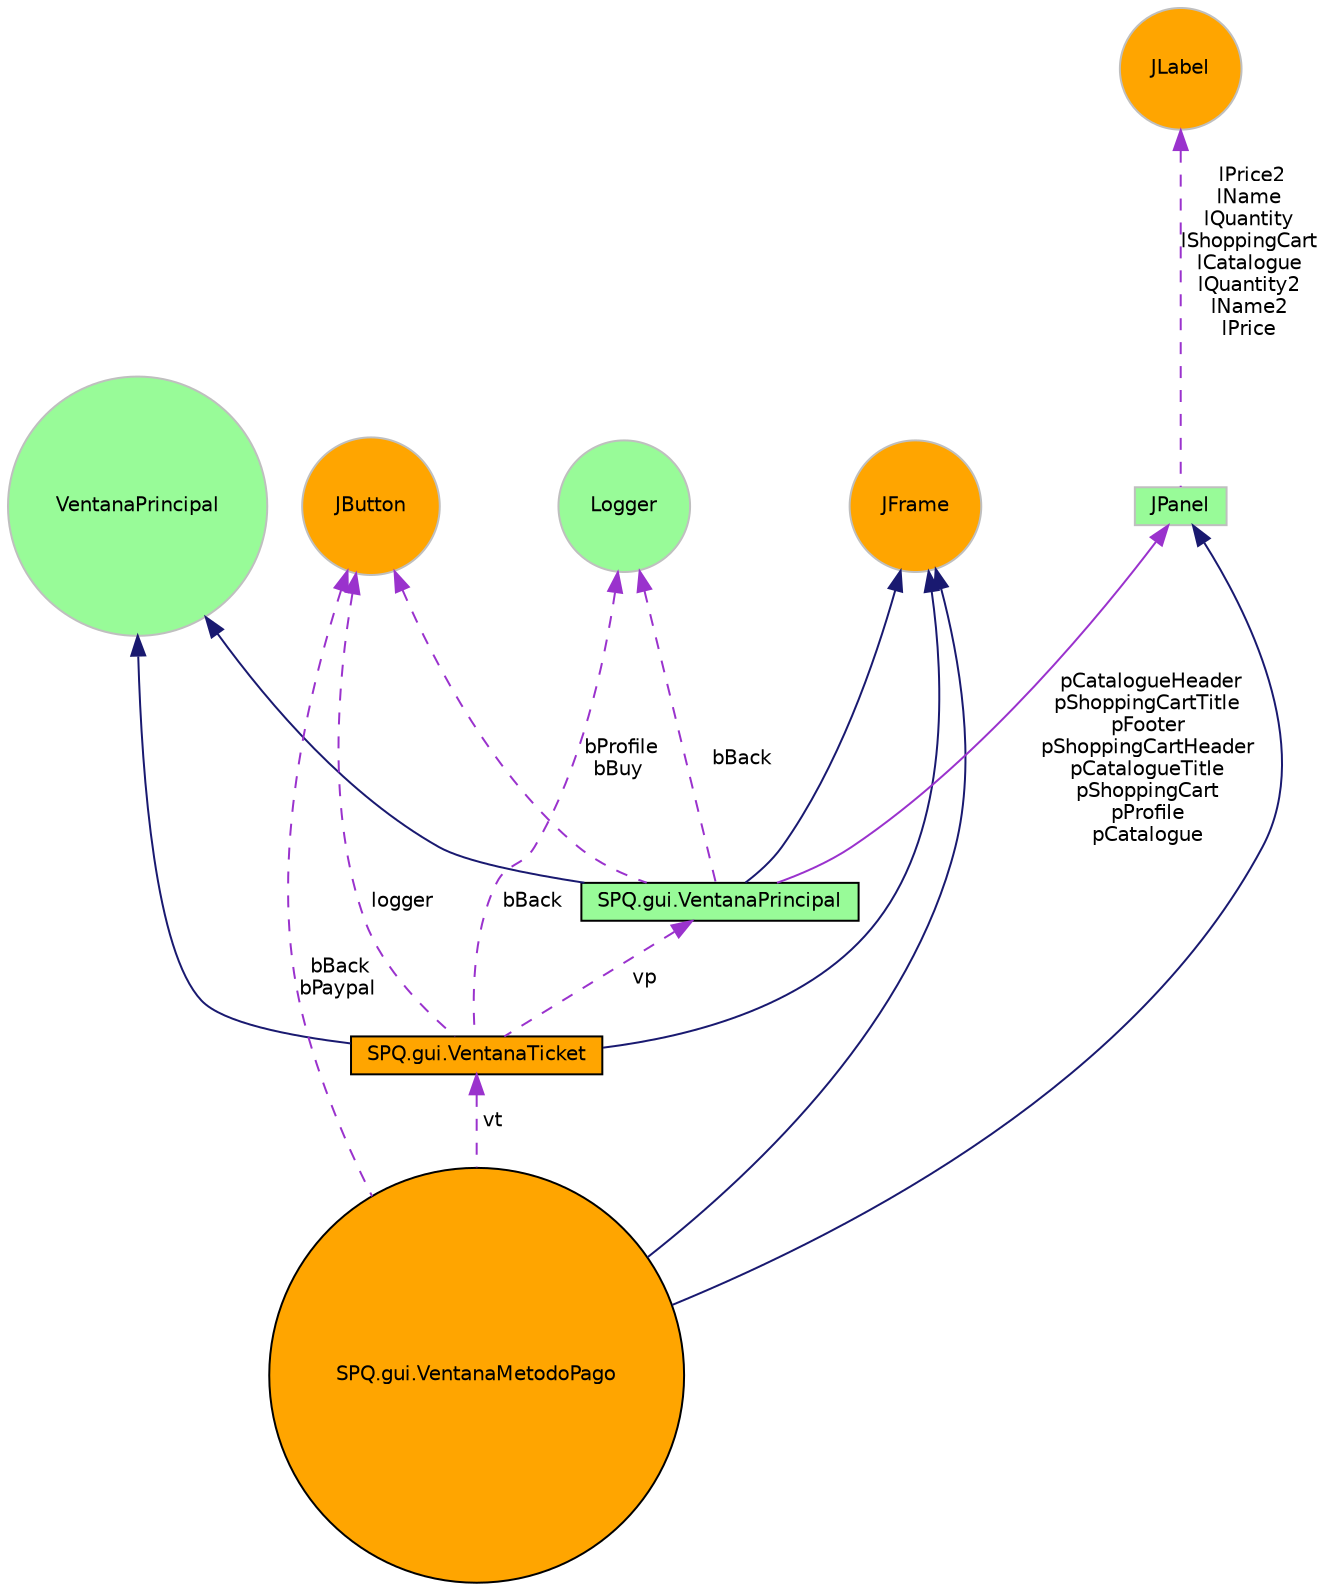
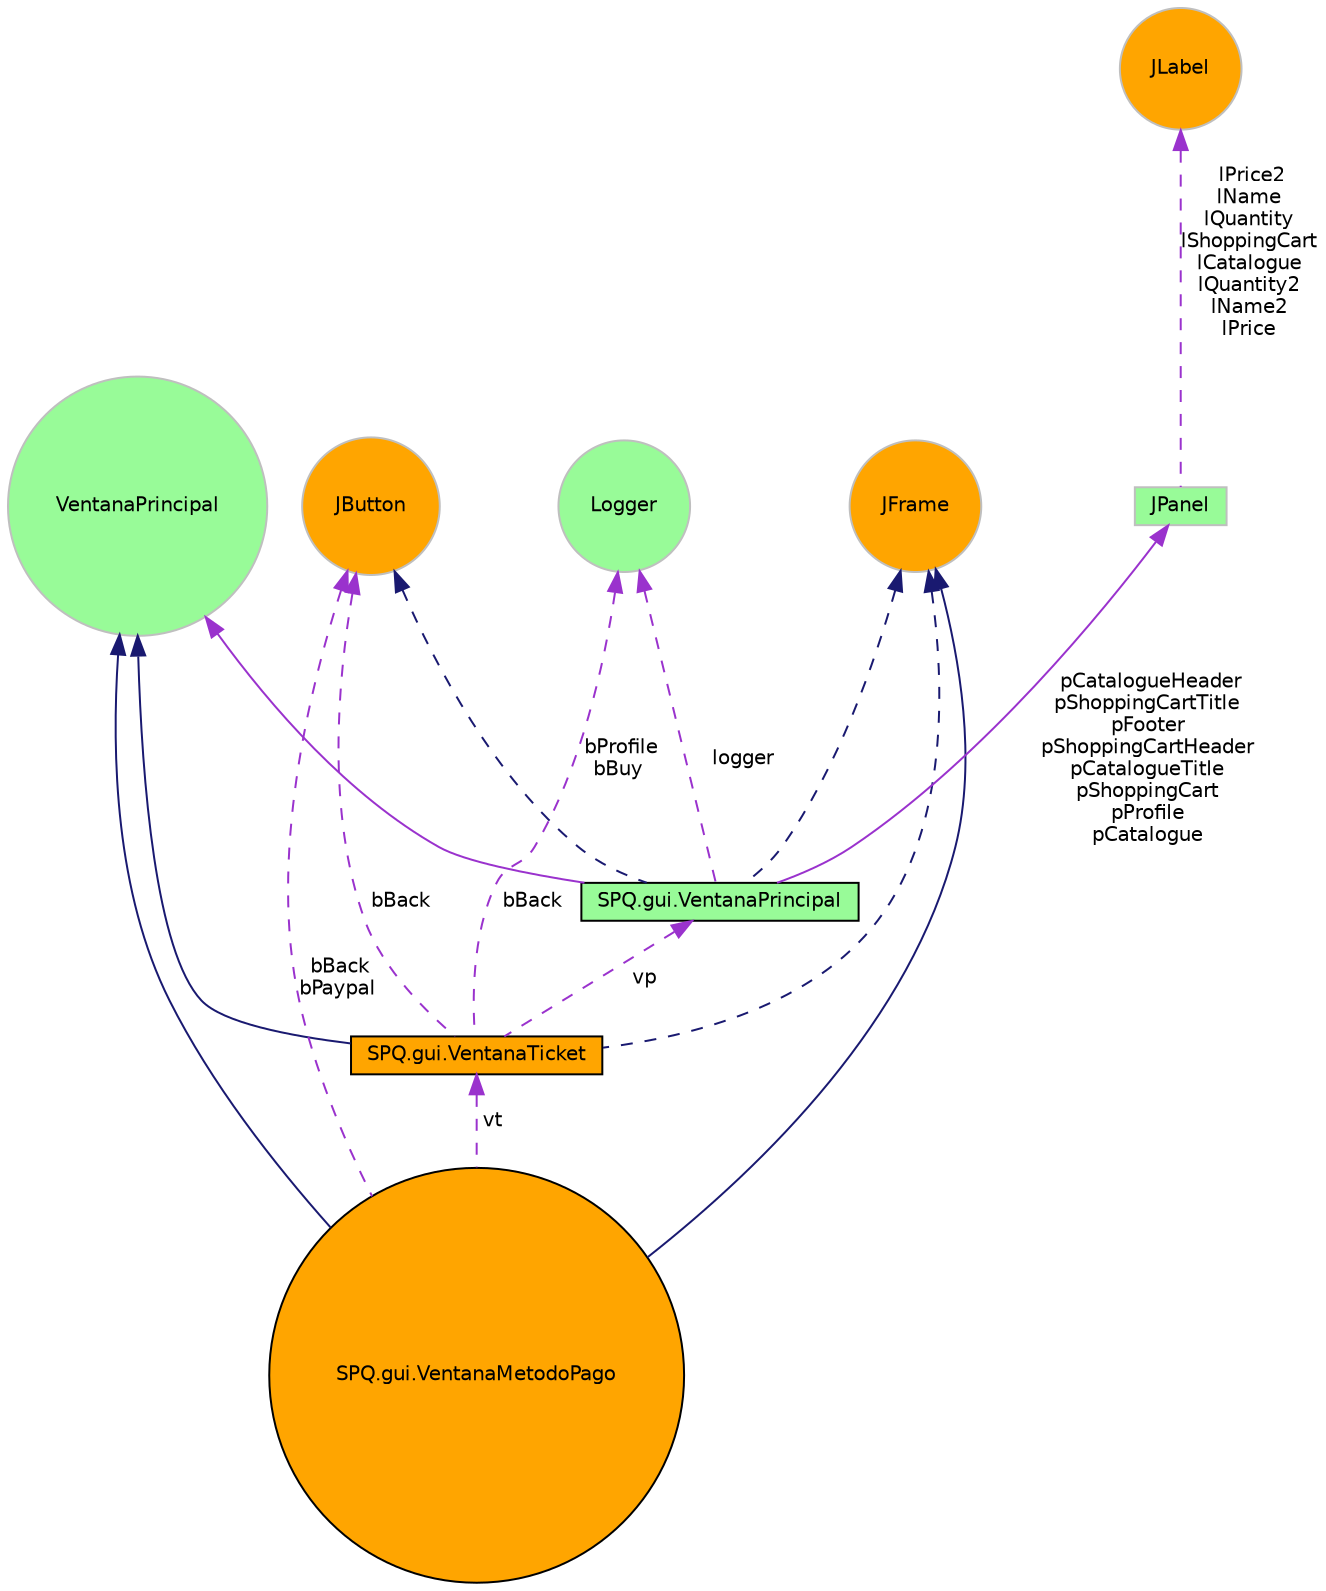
(839, 747) -> (839, 747)
(740, 759) -> (740, 759)
(498, 760) -> (498, 760)
(373, 802) -> (373, 802)
(399, 902) -> (399, 902)
(886, 907) -> (886, 907)
(1129, 1020) -> (155, 966)
